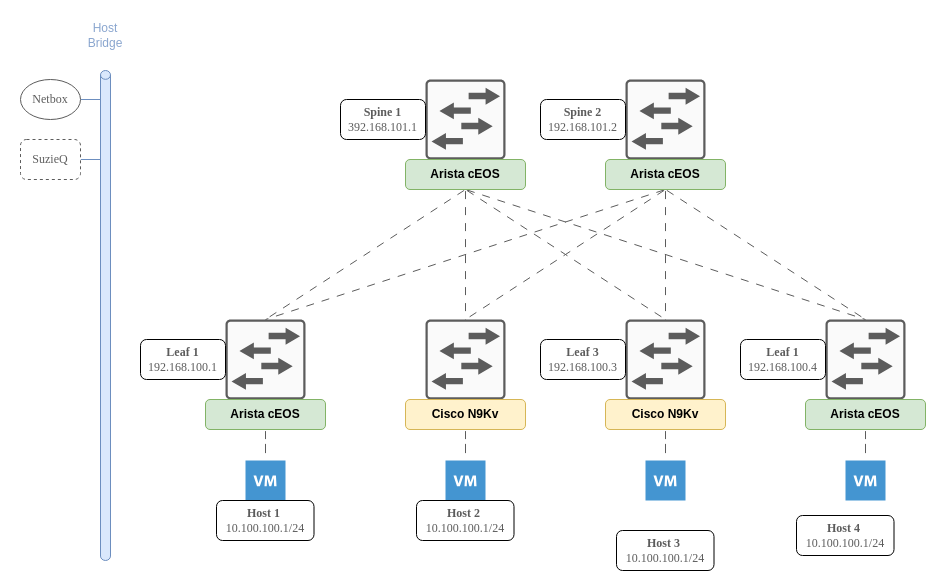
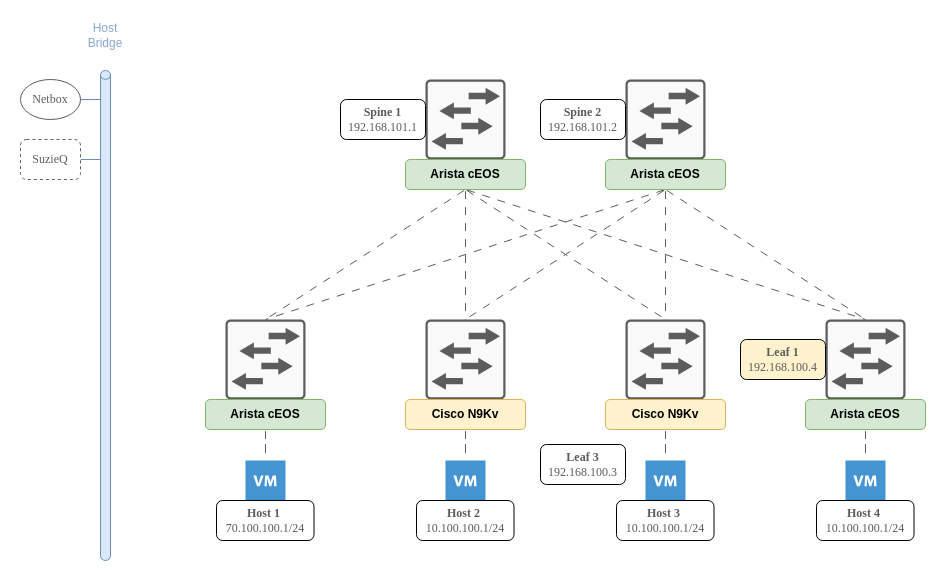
(383, 120) -> (383, 120)
(183, 360) -> none
(583, 360) -> (583, 465)
(783, 360) -> (783, 360)
(266, 521) -> (266, 521)
(845, 536) -> (865, 521)
(665, 551) -> (665, 521)
